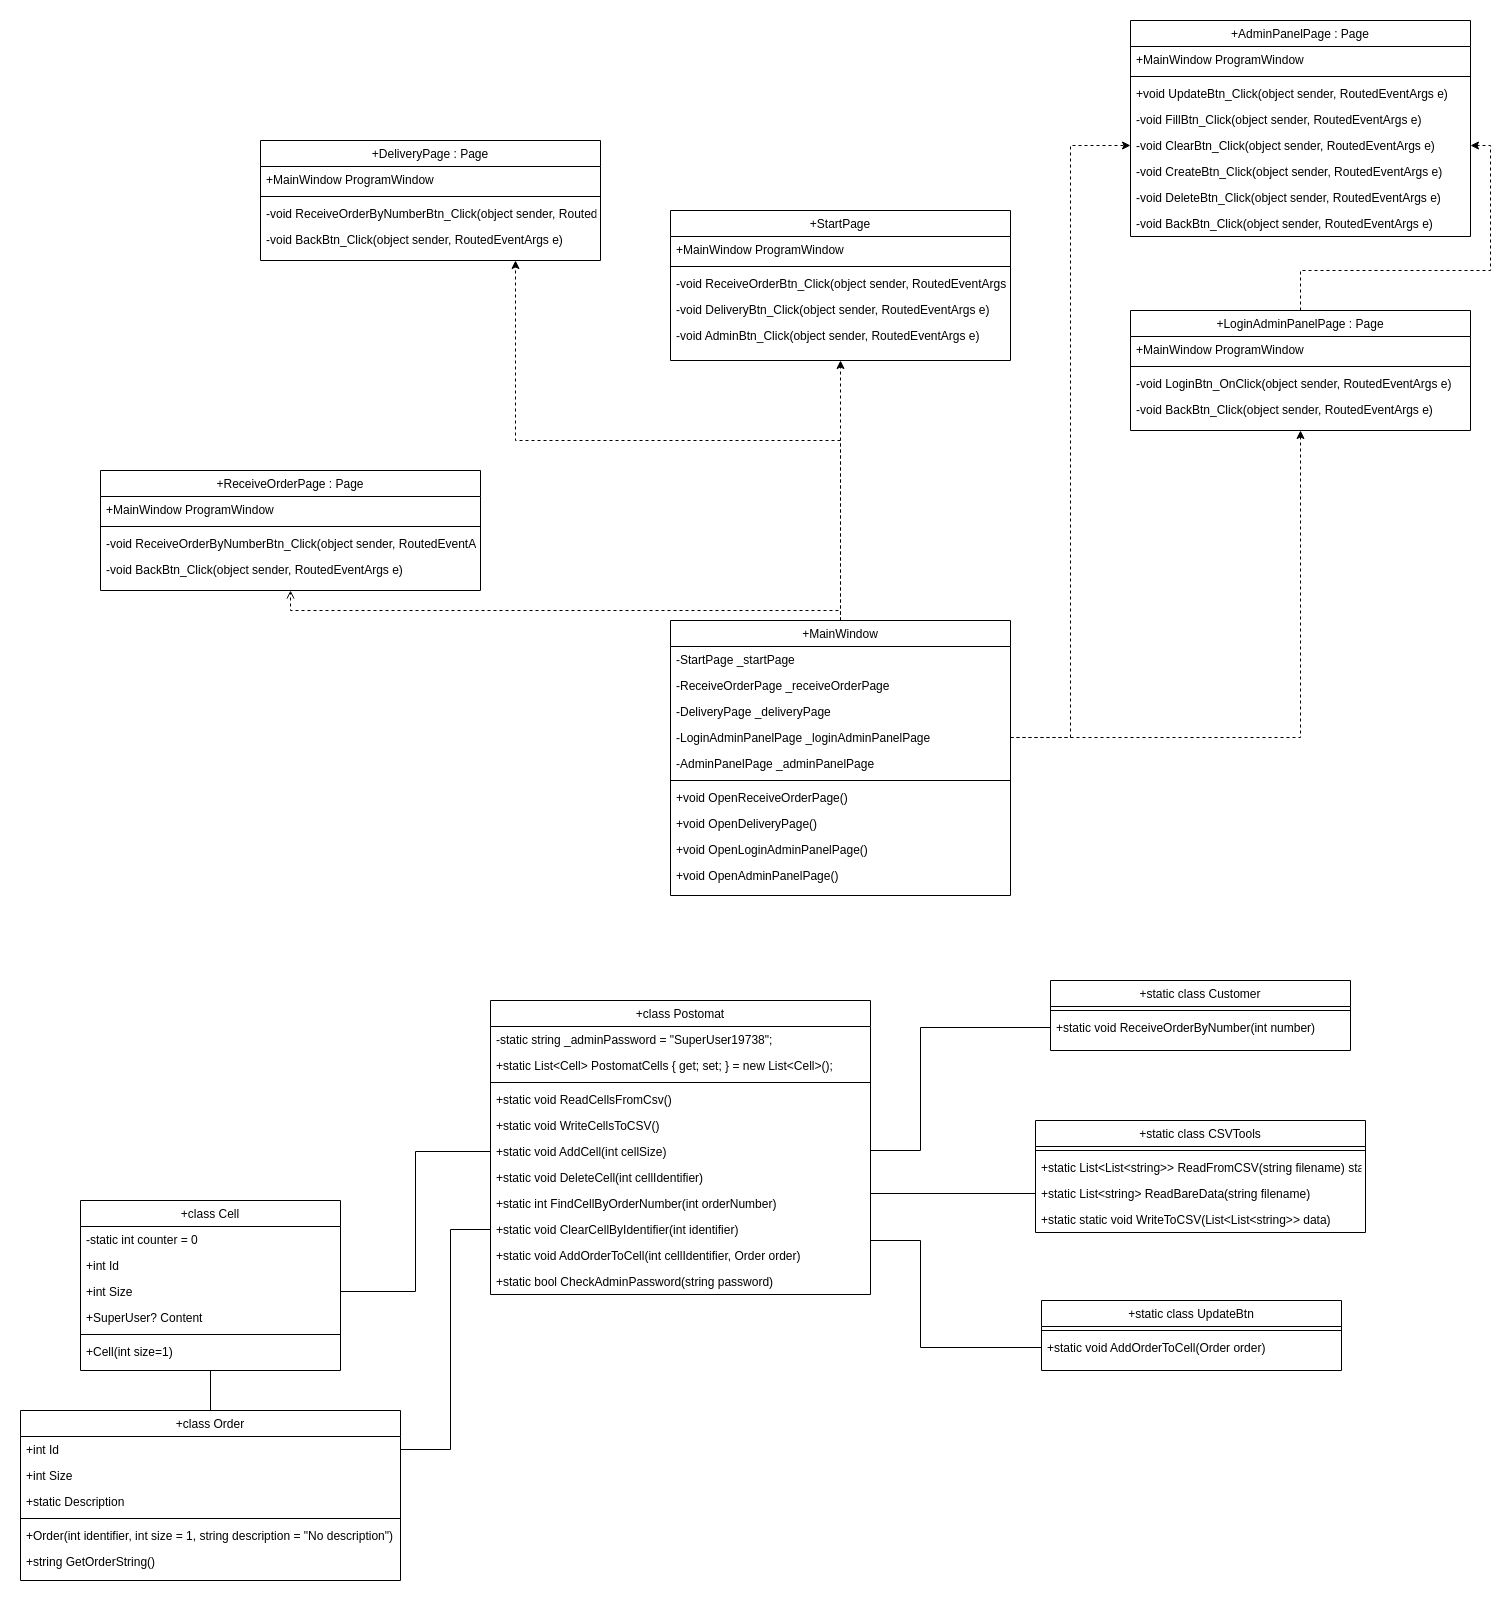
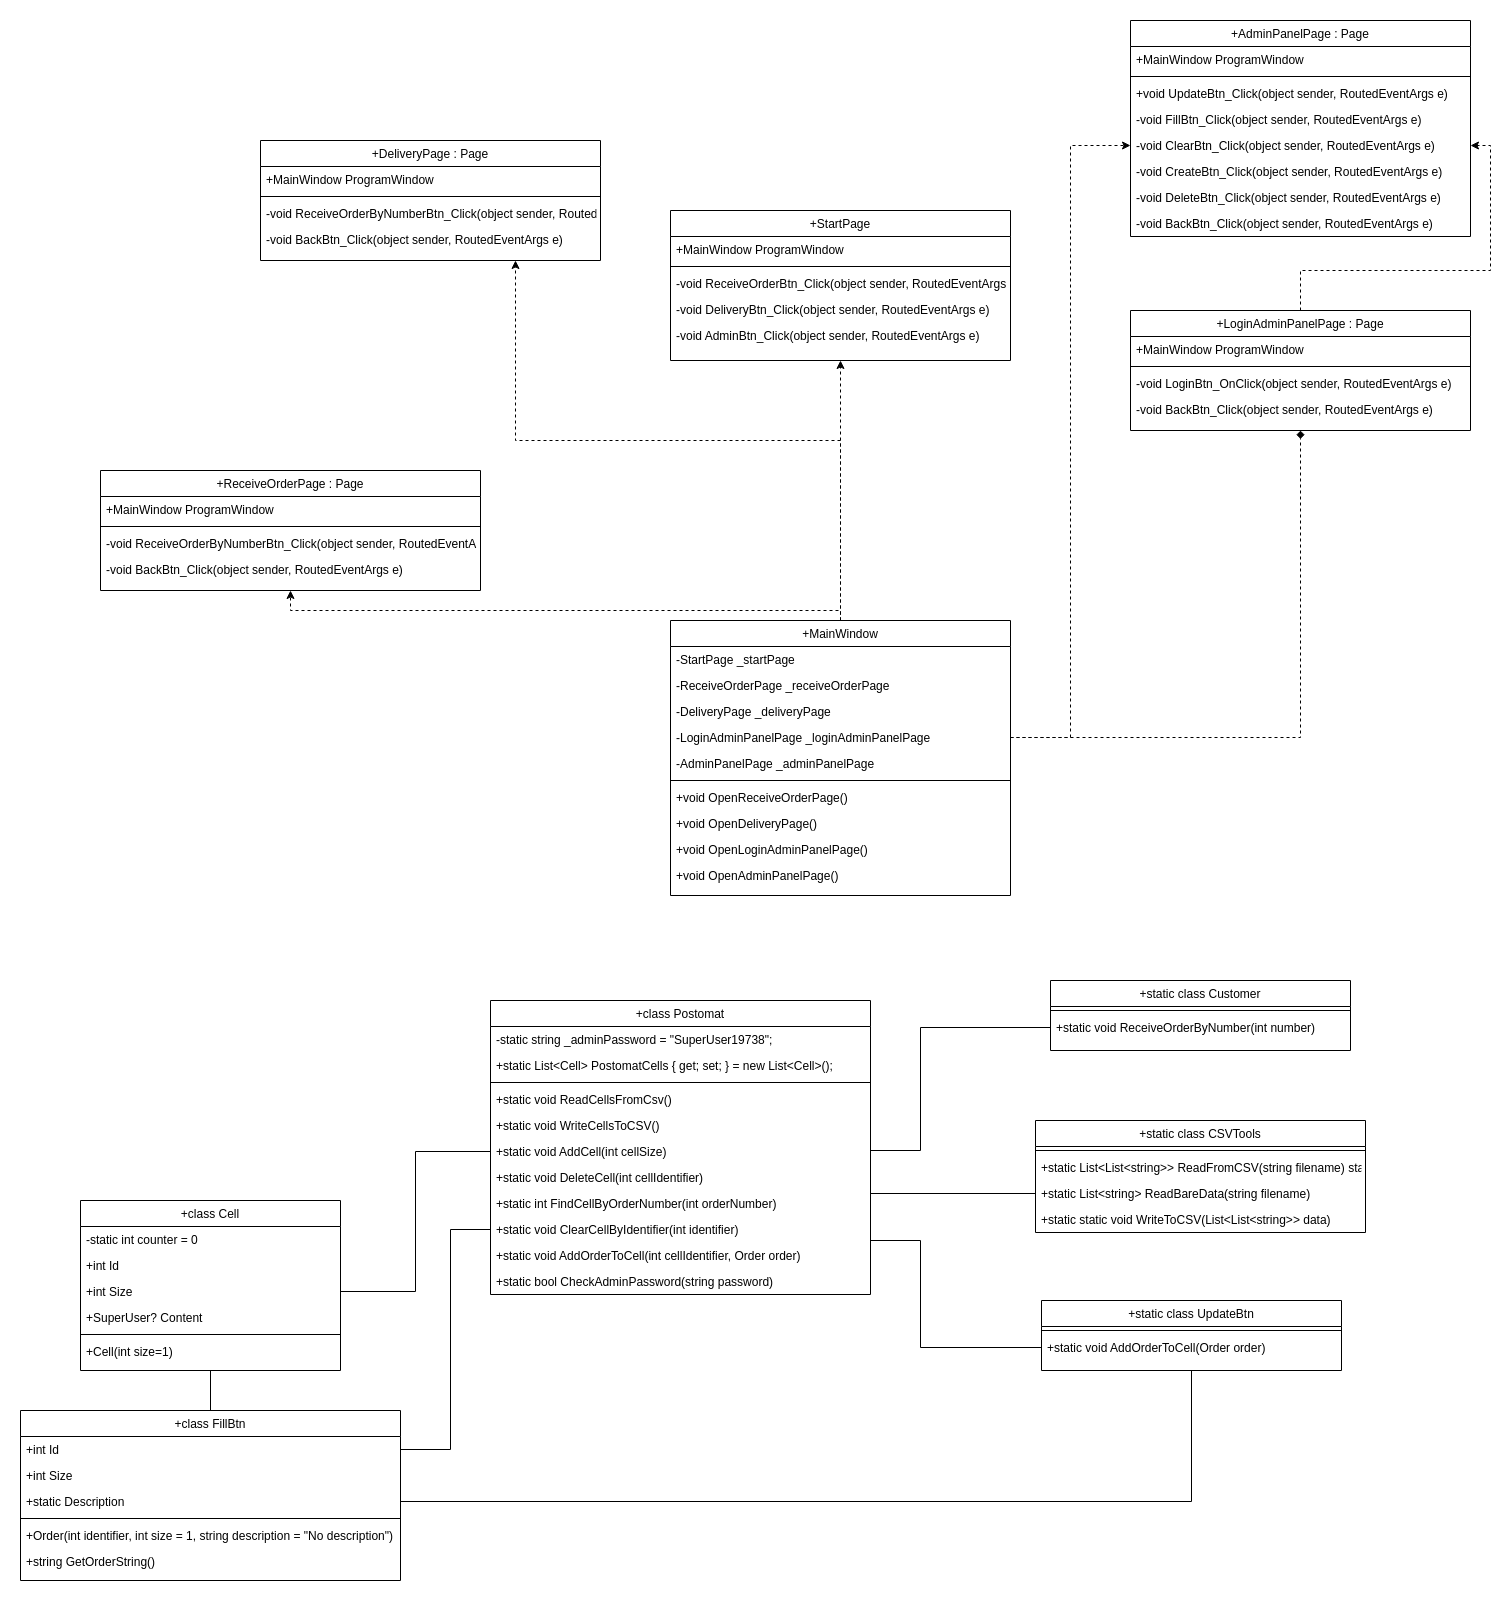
(1301, 438) -> (1301, 439)
(291, 596) -> (291, 598)
(210, 1424) -> (210, 1424)
none -> (862, 1502)
